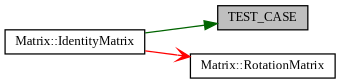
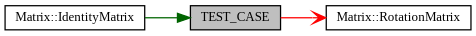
(161, 53) -> (297, 18)
